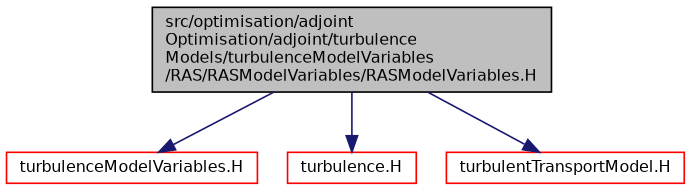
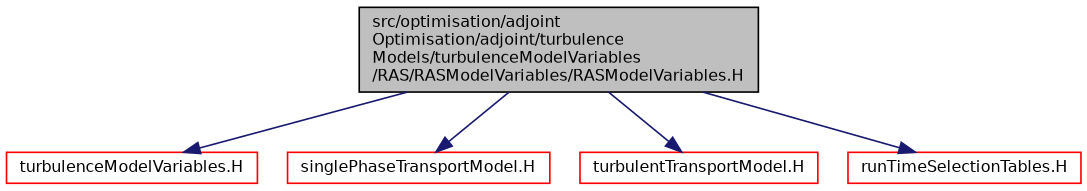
(352, 168) -> (419, 168)
none -> (964, 168)
